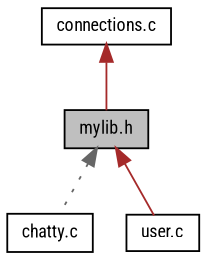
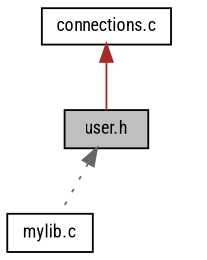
(106, 129) -> (106, 129)
(50, 233) -> (50, 233)
(163, 233) -> none
